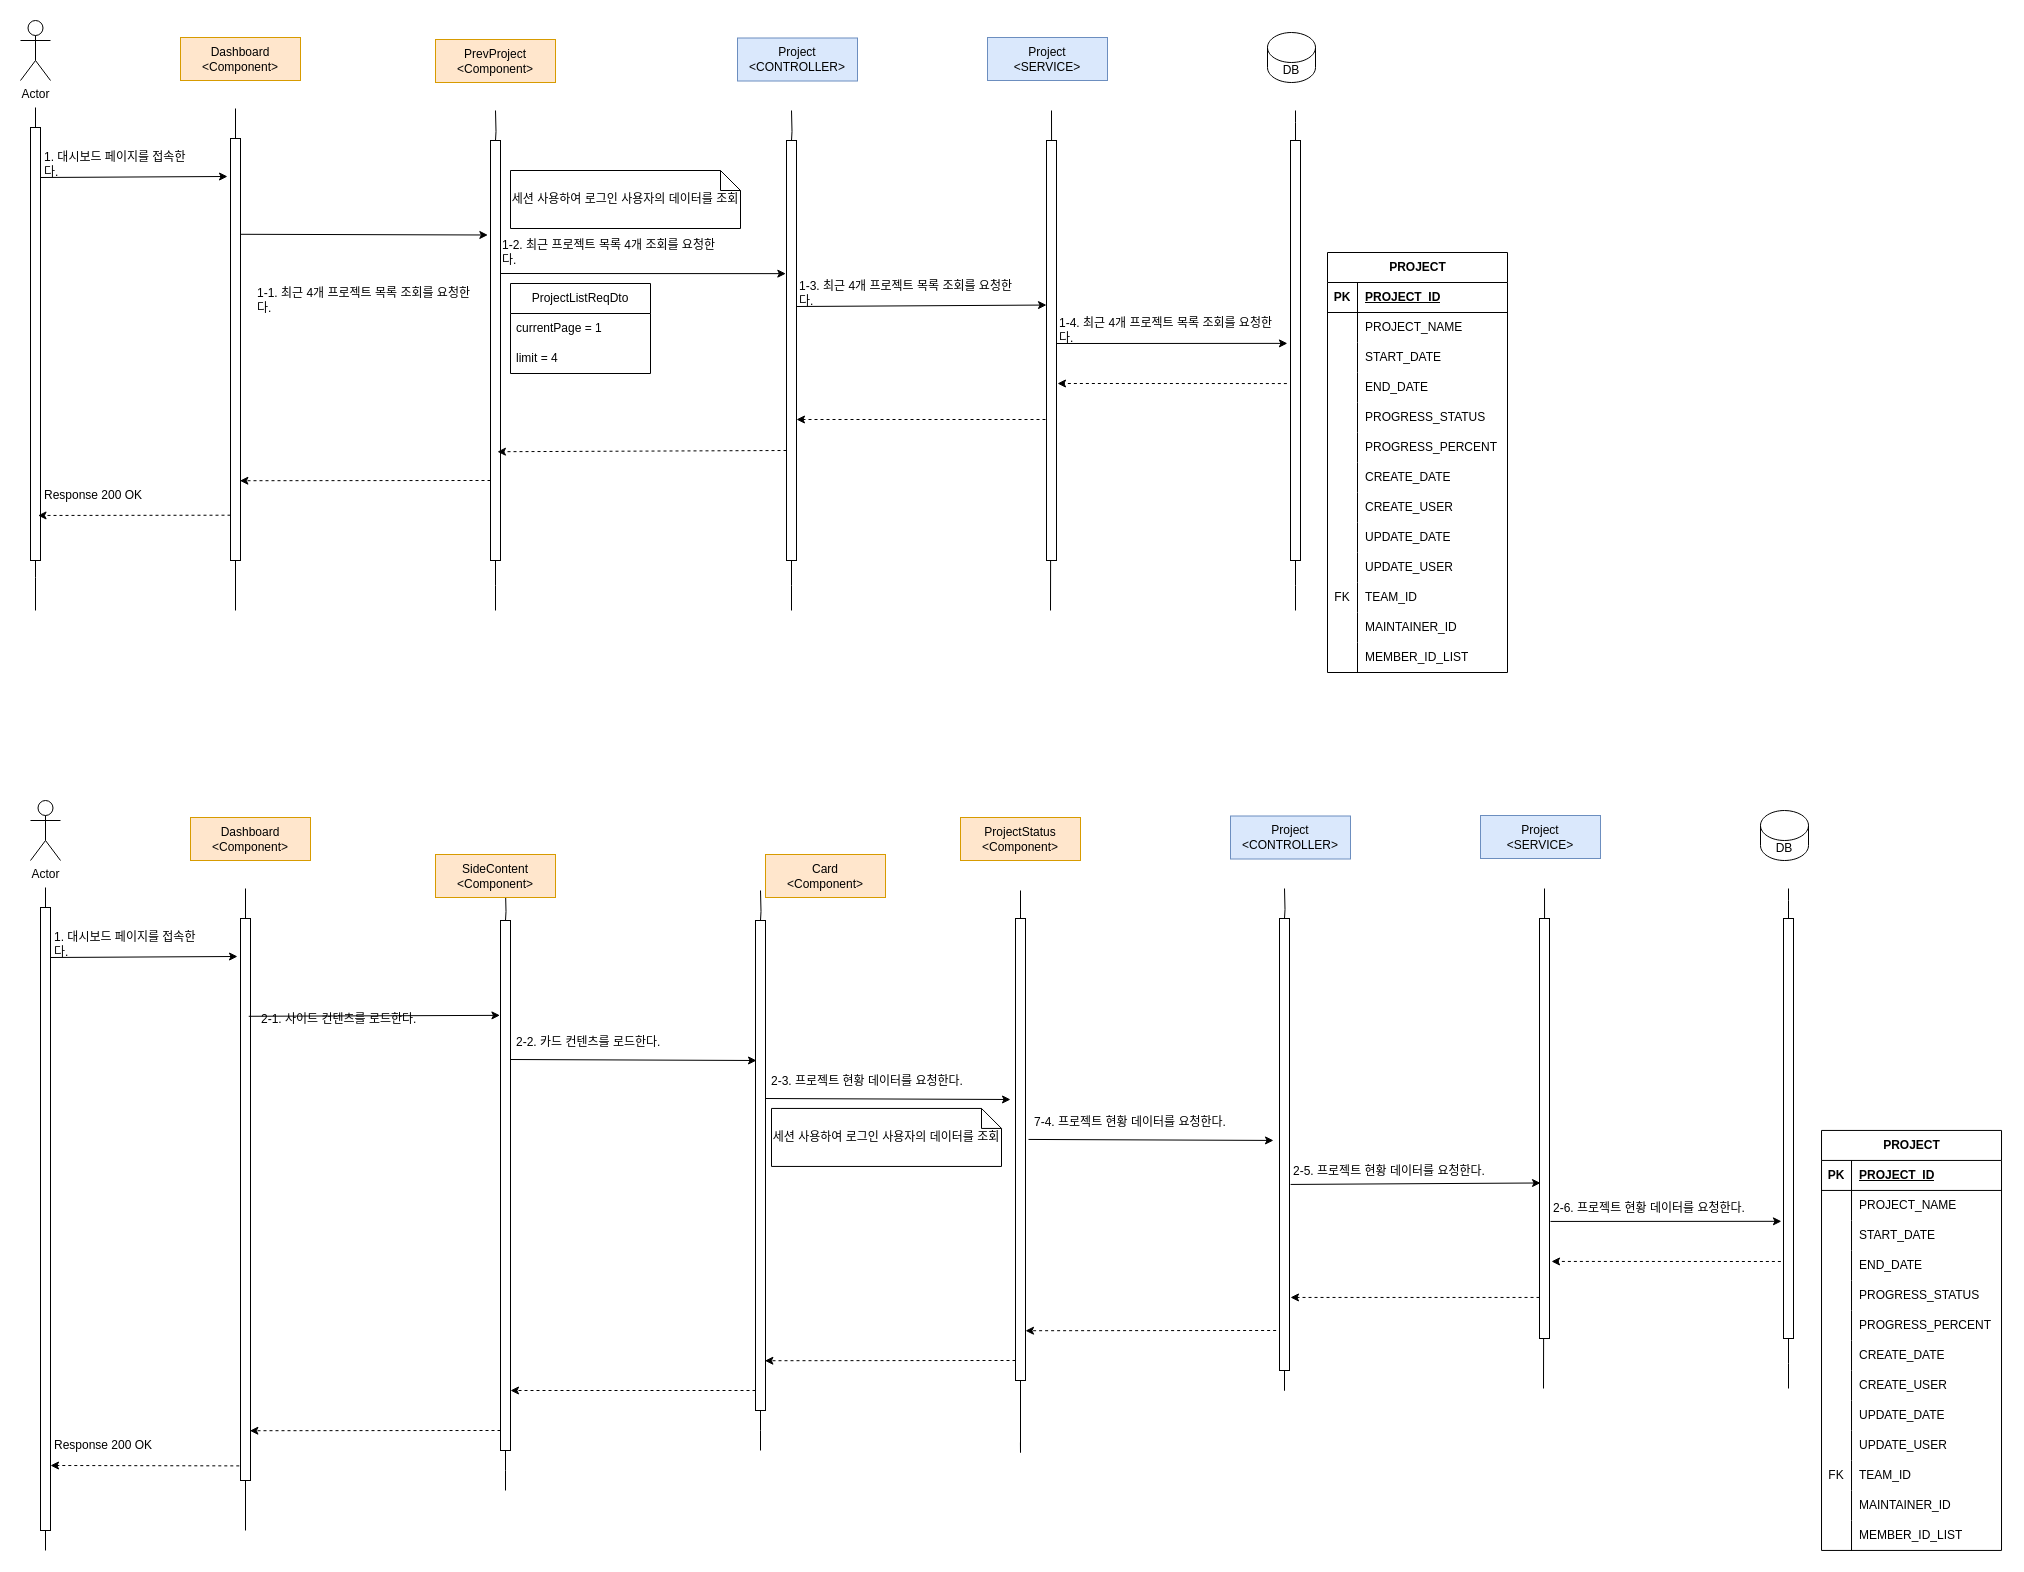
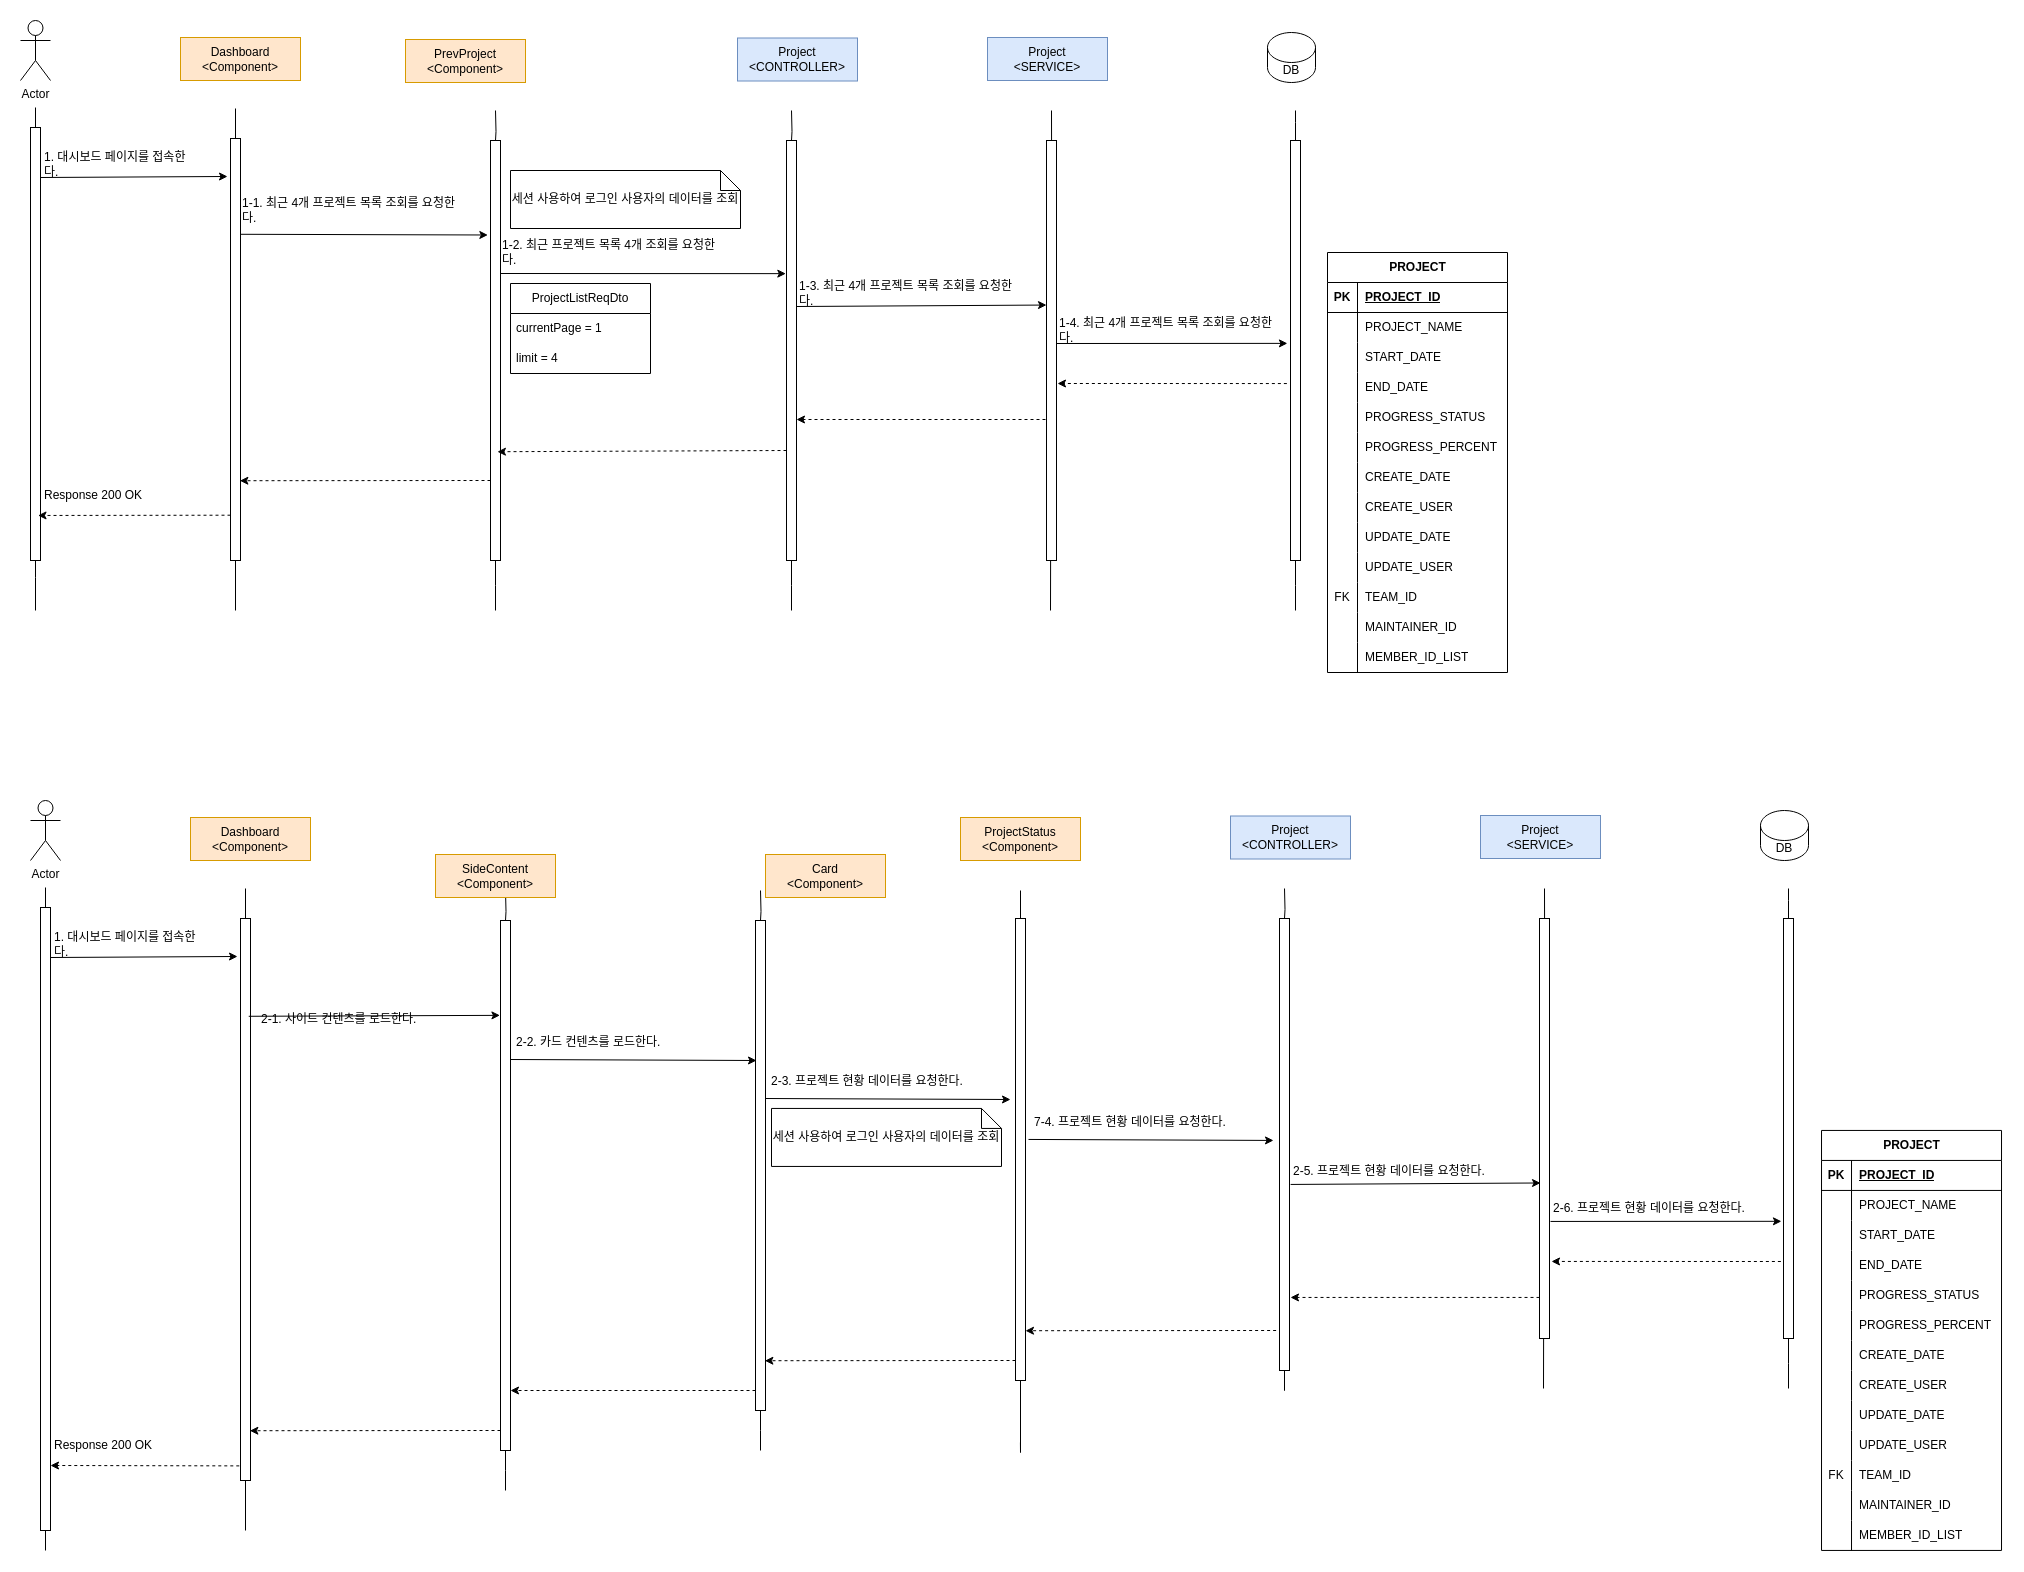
(496, 61) -> (466, 61)
(370, 301) -> (355, 211)
